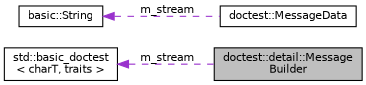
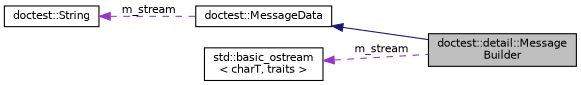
(61, 16) -> (52, 16)
none -> (385, 34)
(61, 64) -> (264, 64)
